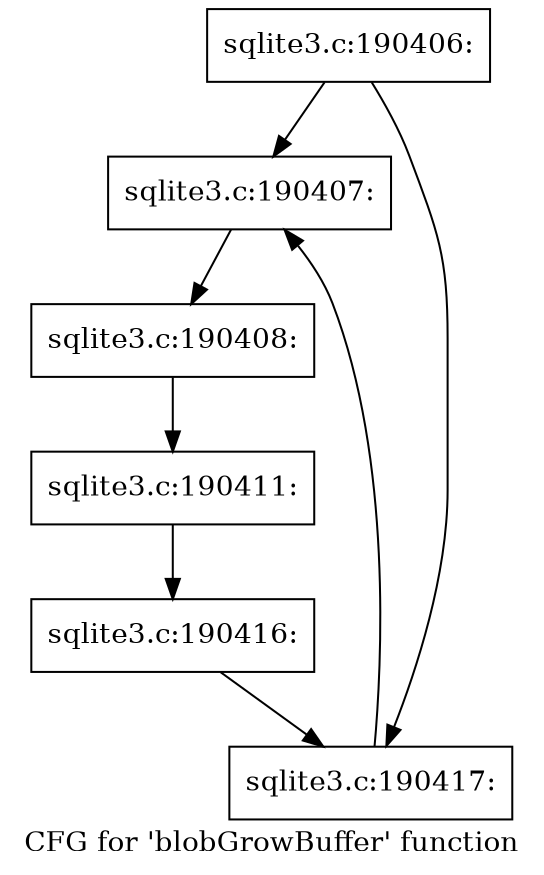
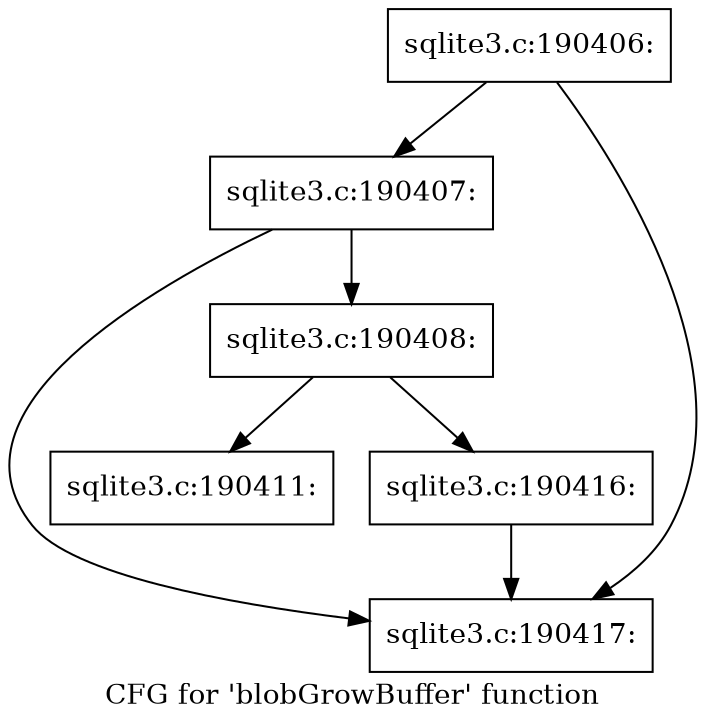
(374, 489) -> (11, 482)
(173, 552) -> (424, 408)
